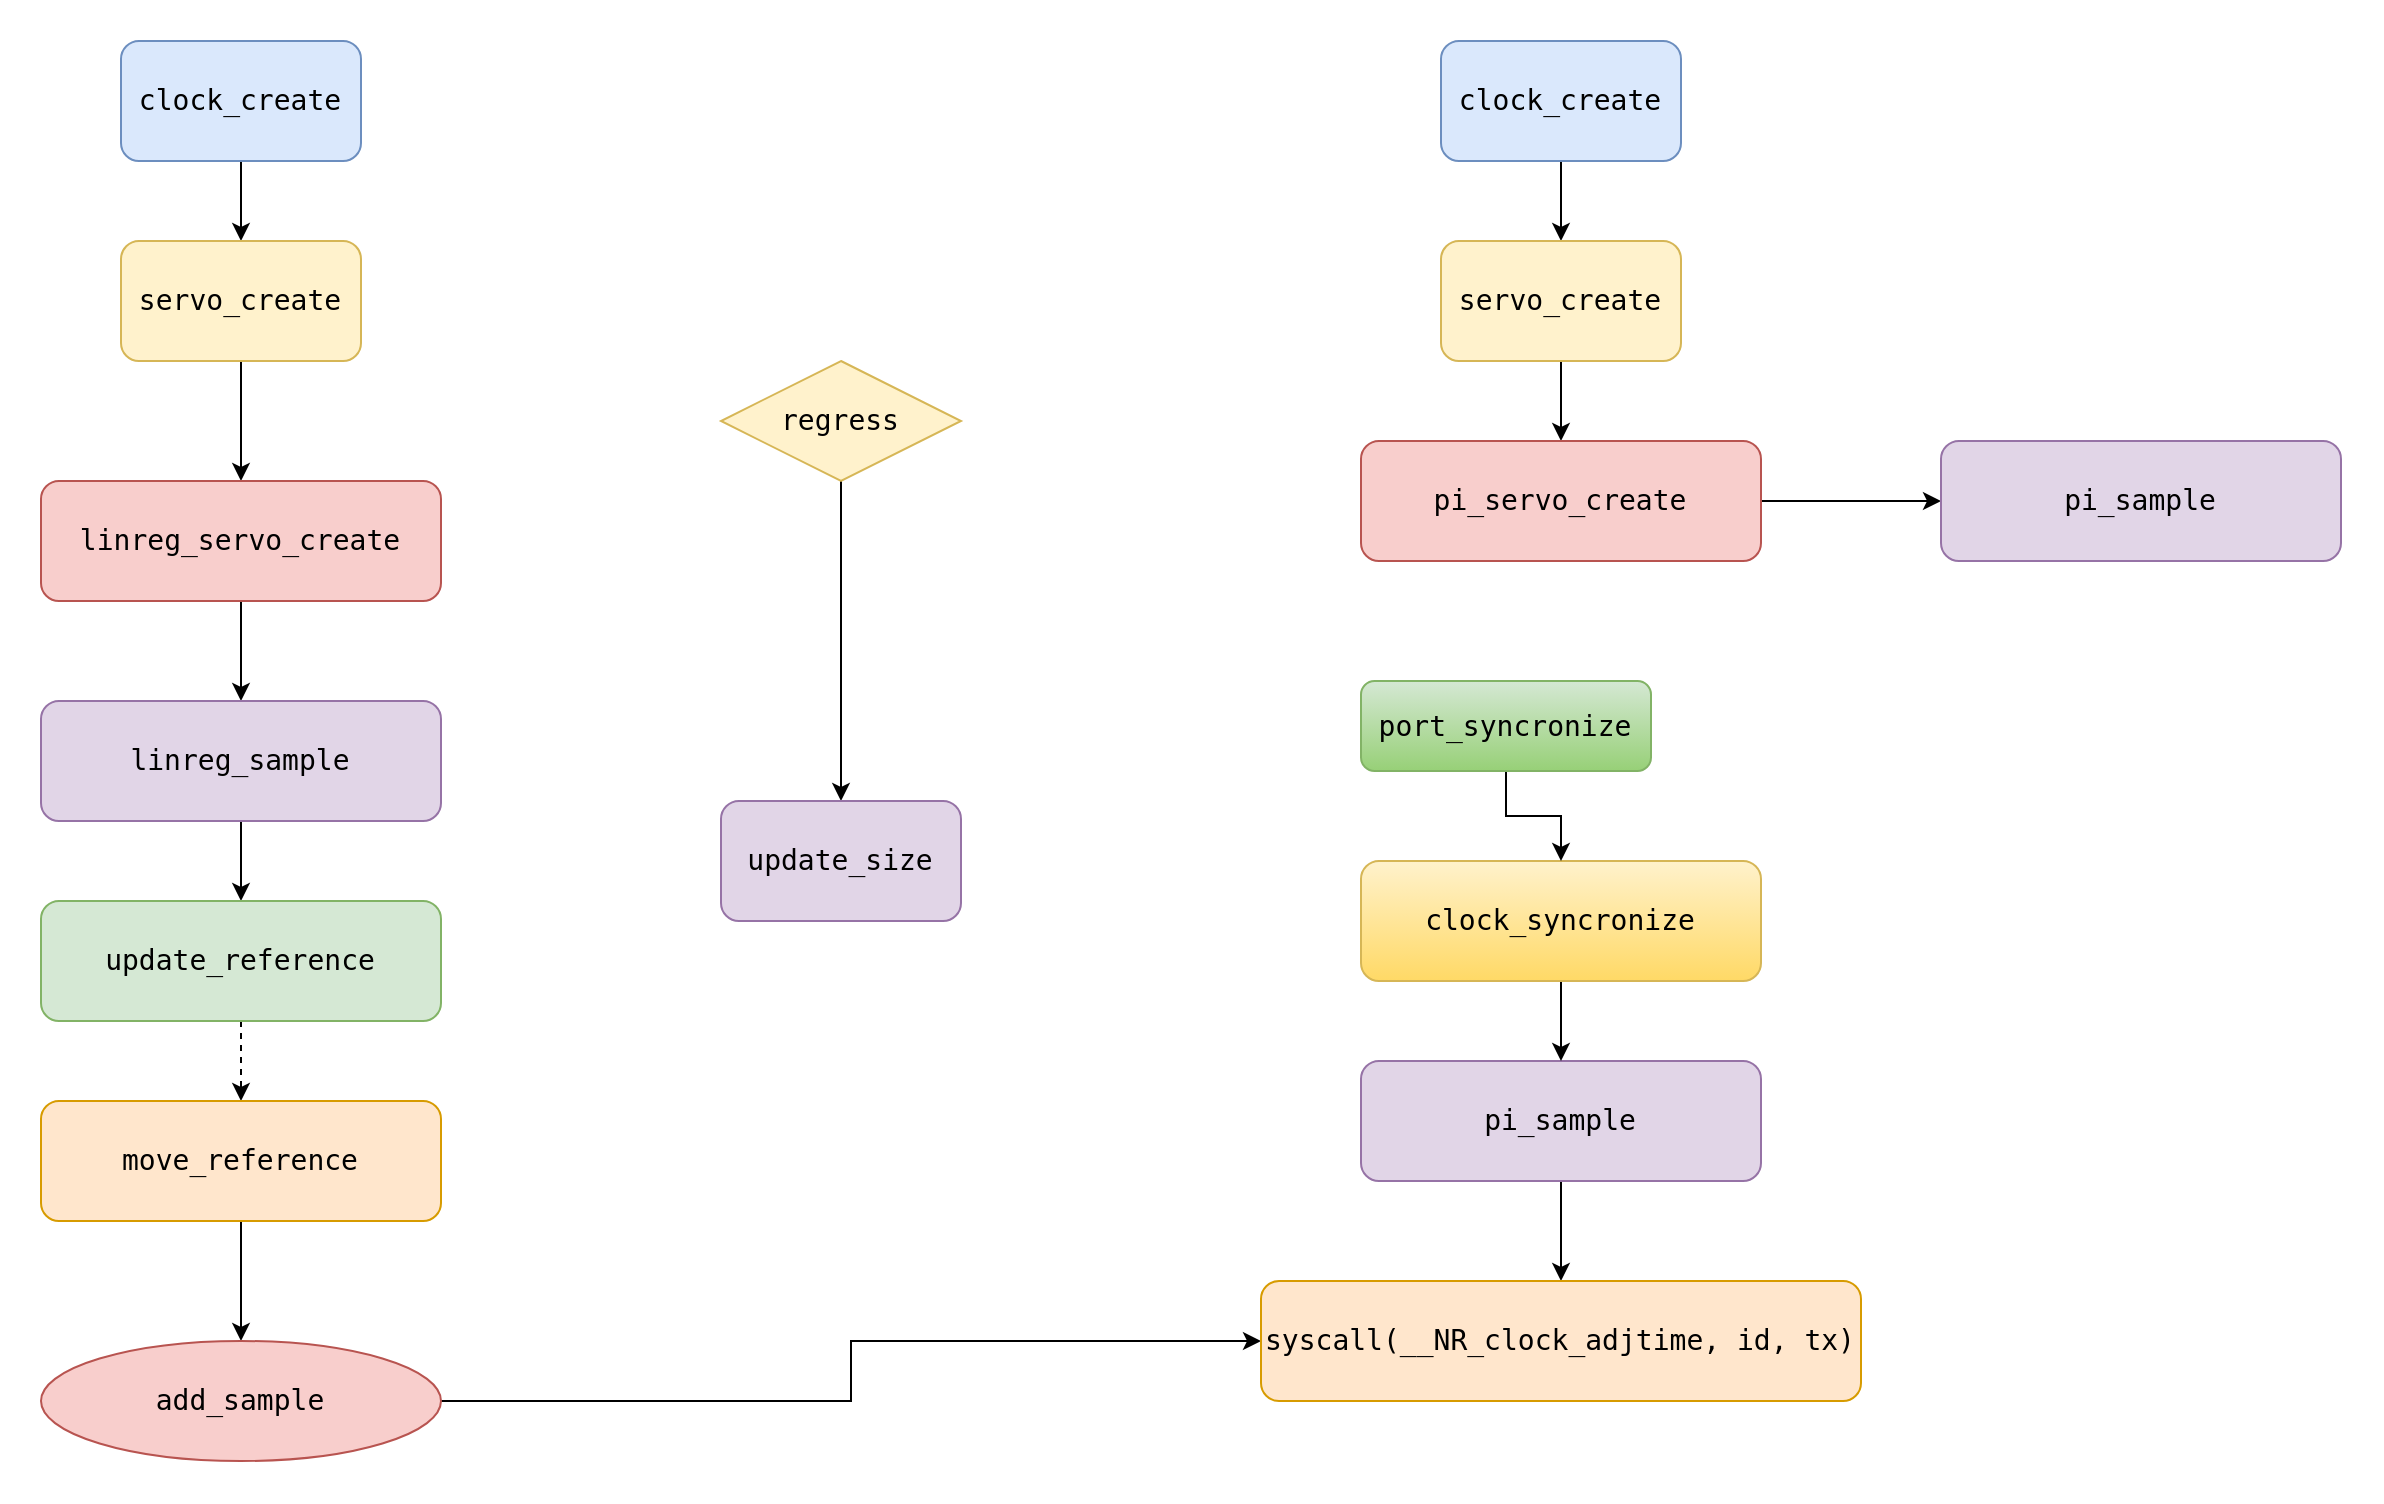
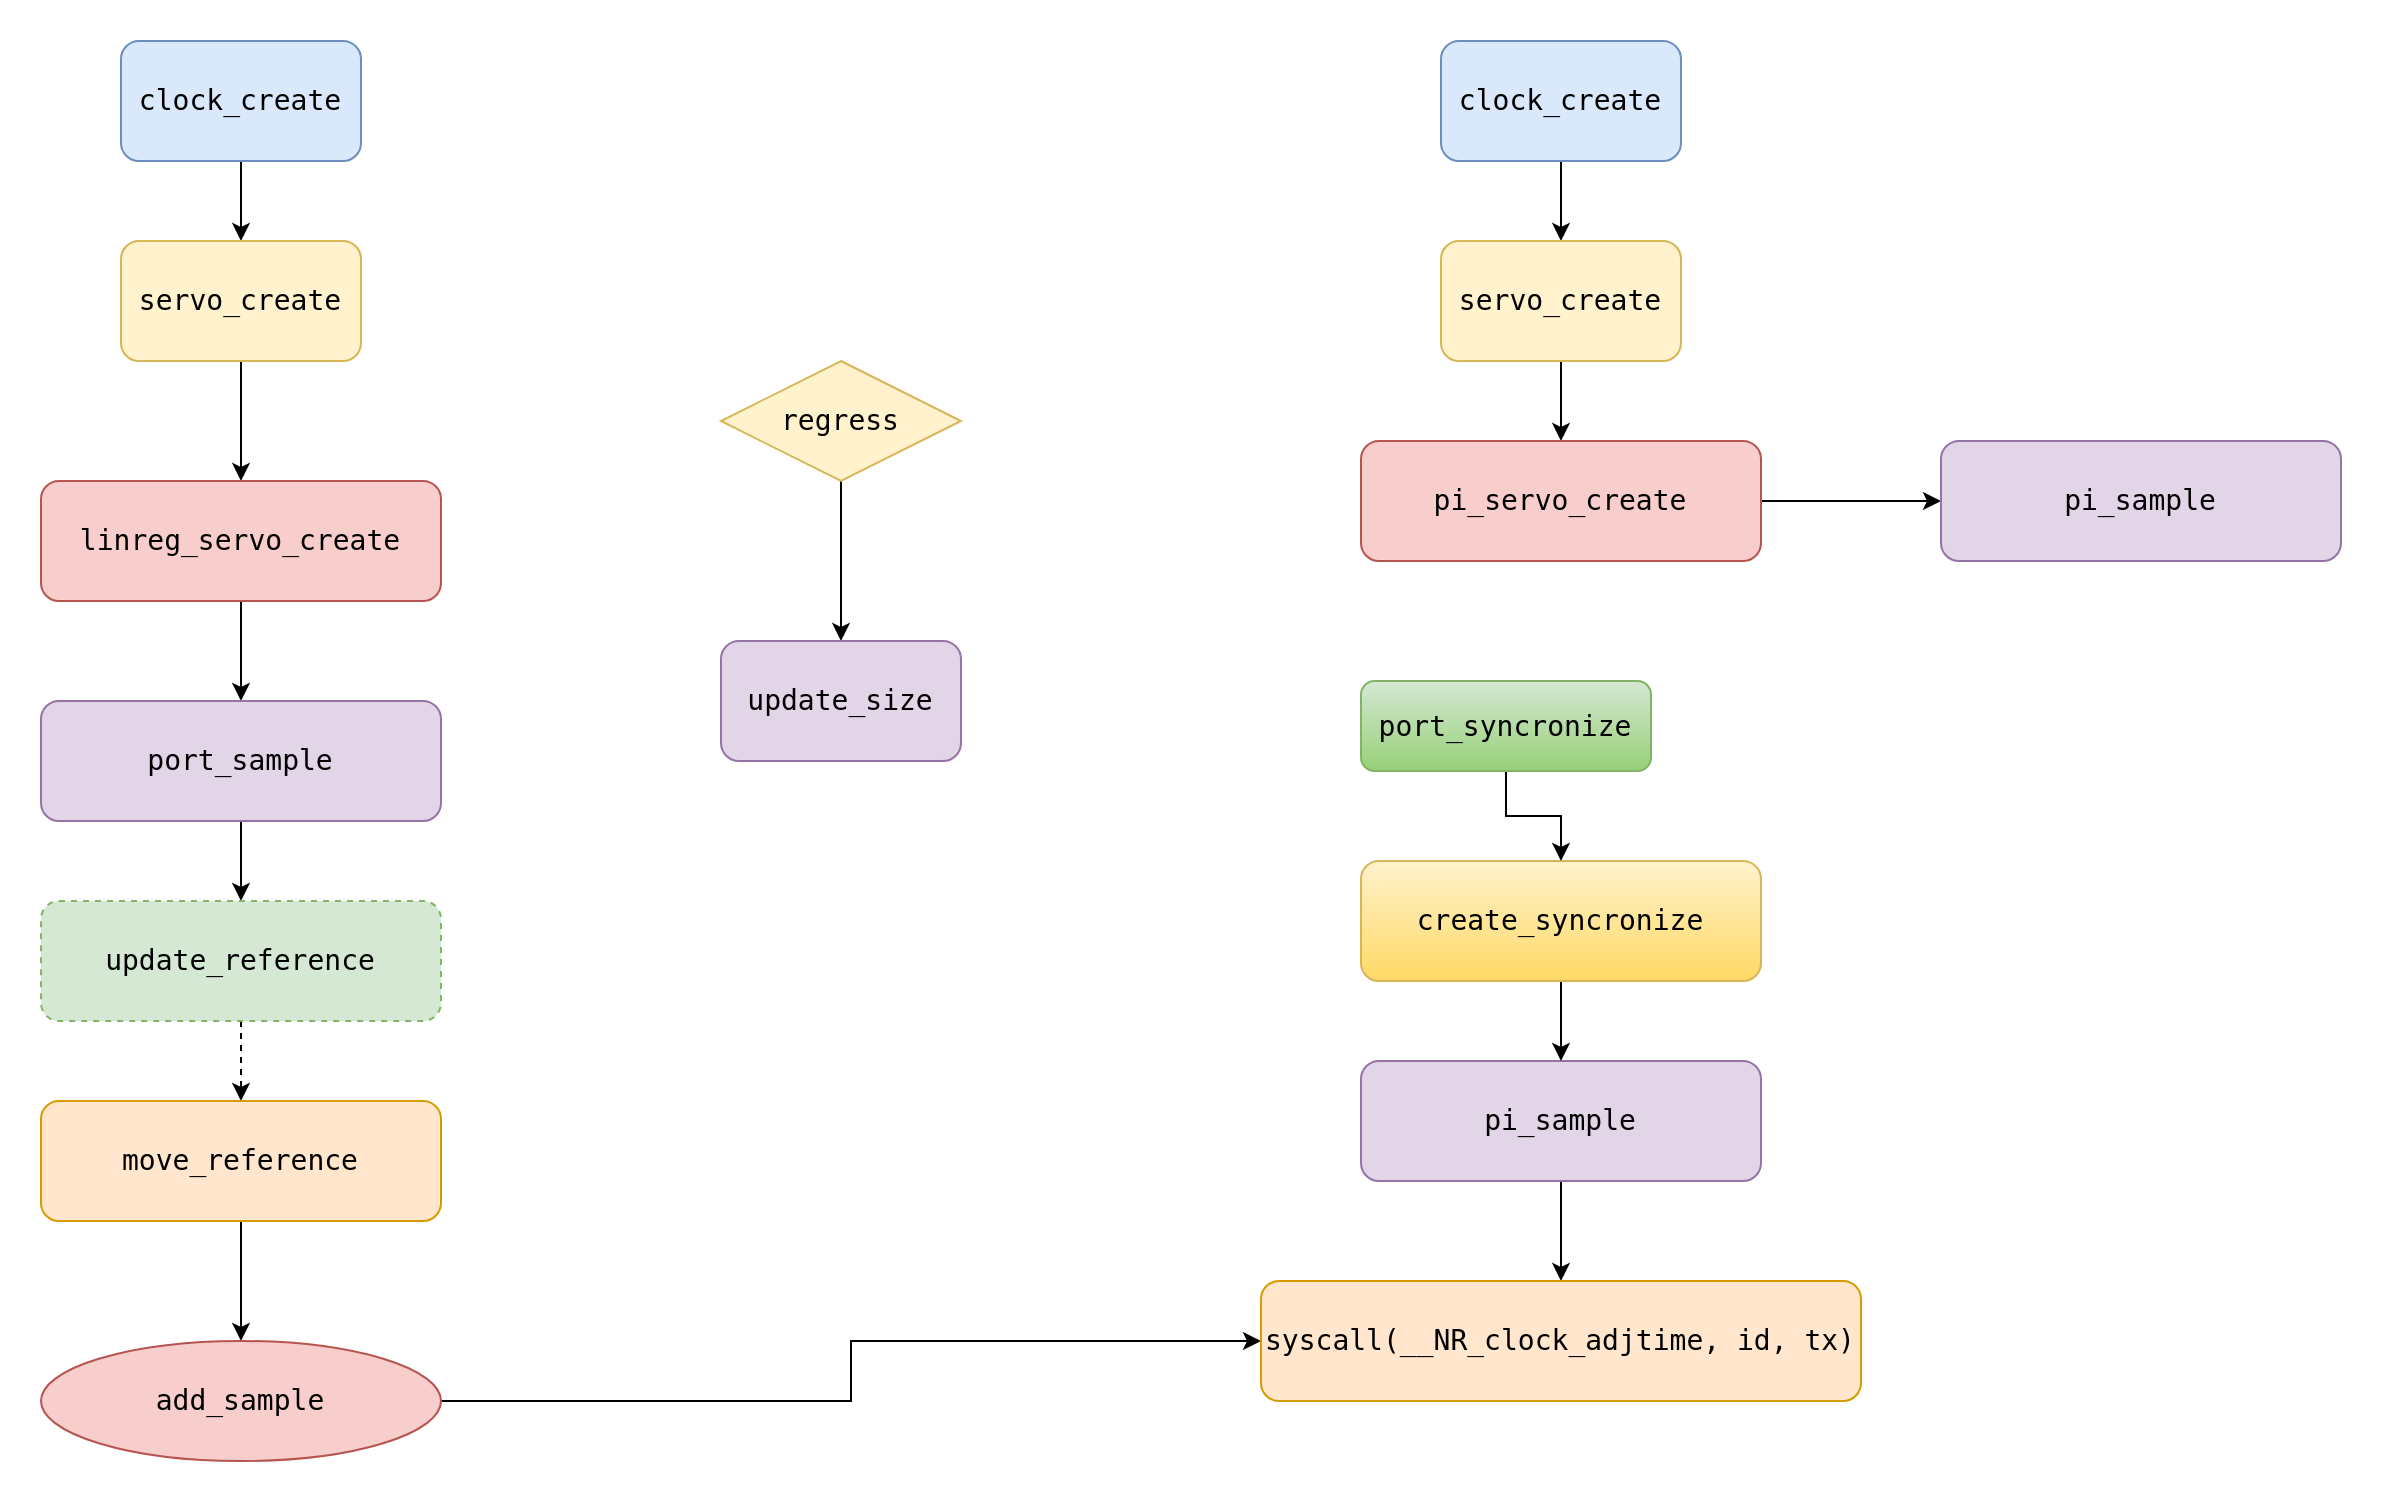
(241, 761) -> (241, 761)
(841, 861) -> (841, 701)
(1561, 921) -> (1561, 921)
(241, 961) -> (241, 961)
